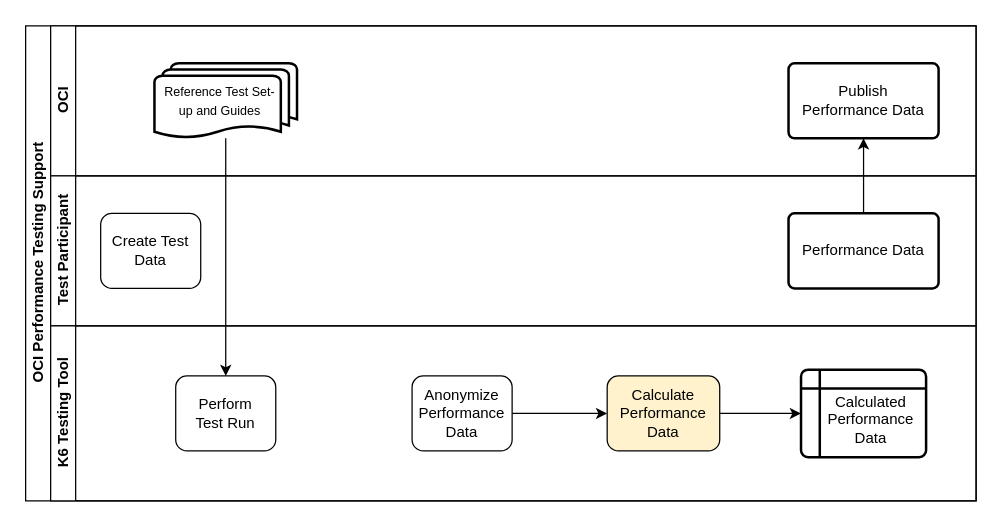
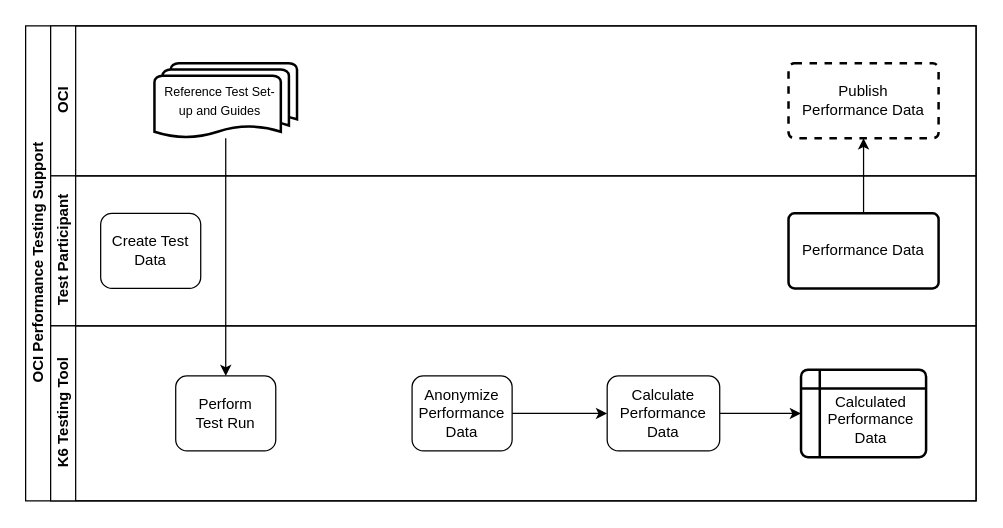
(863, 101) -> (863, 101)
(663, 413) -> (663, 413)
